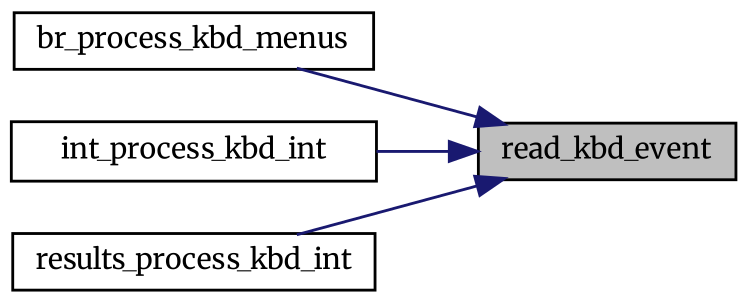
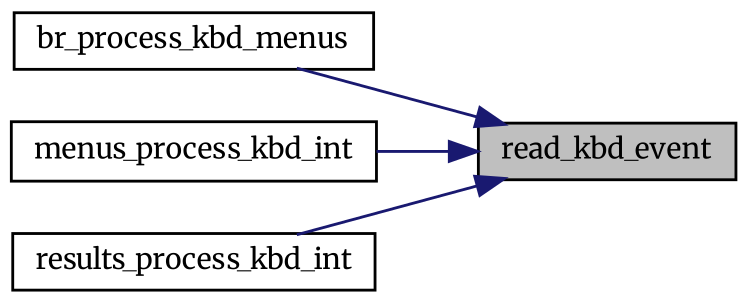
(194, 151) -> (194, 151)
